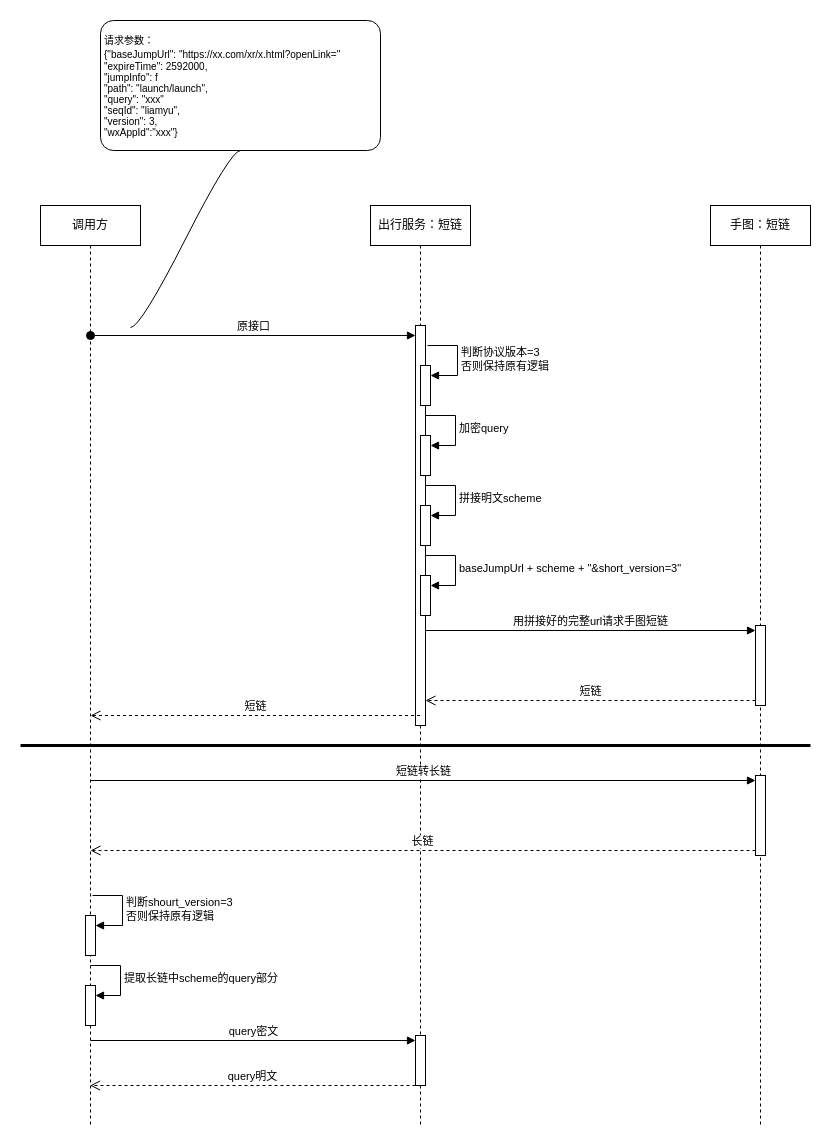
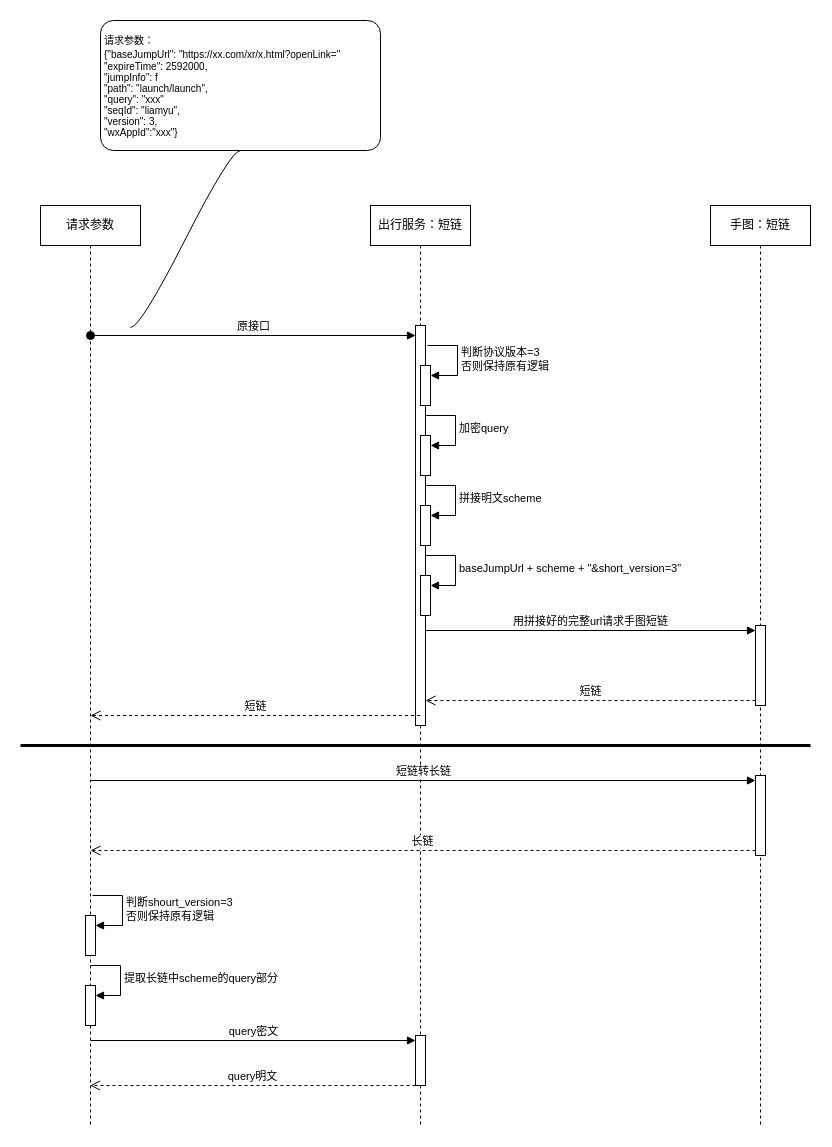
(91, 226) -> (91, 226)
